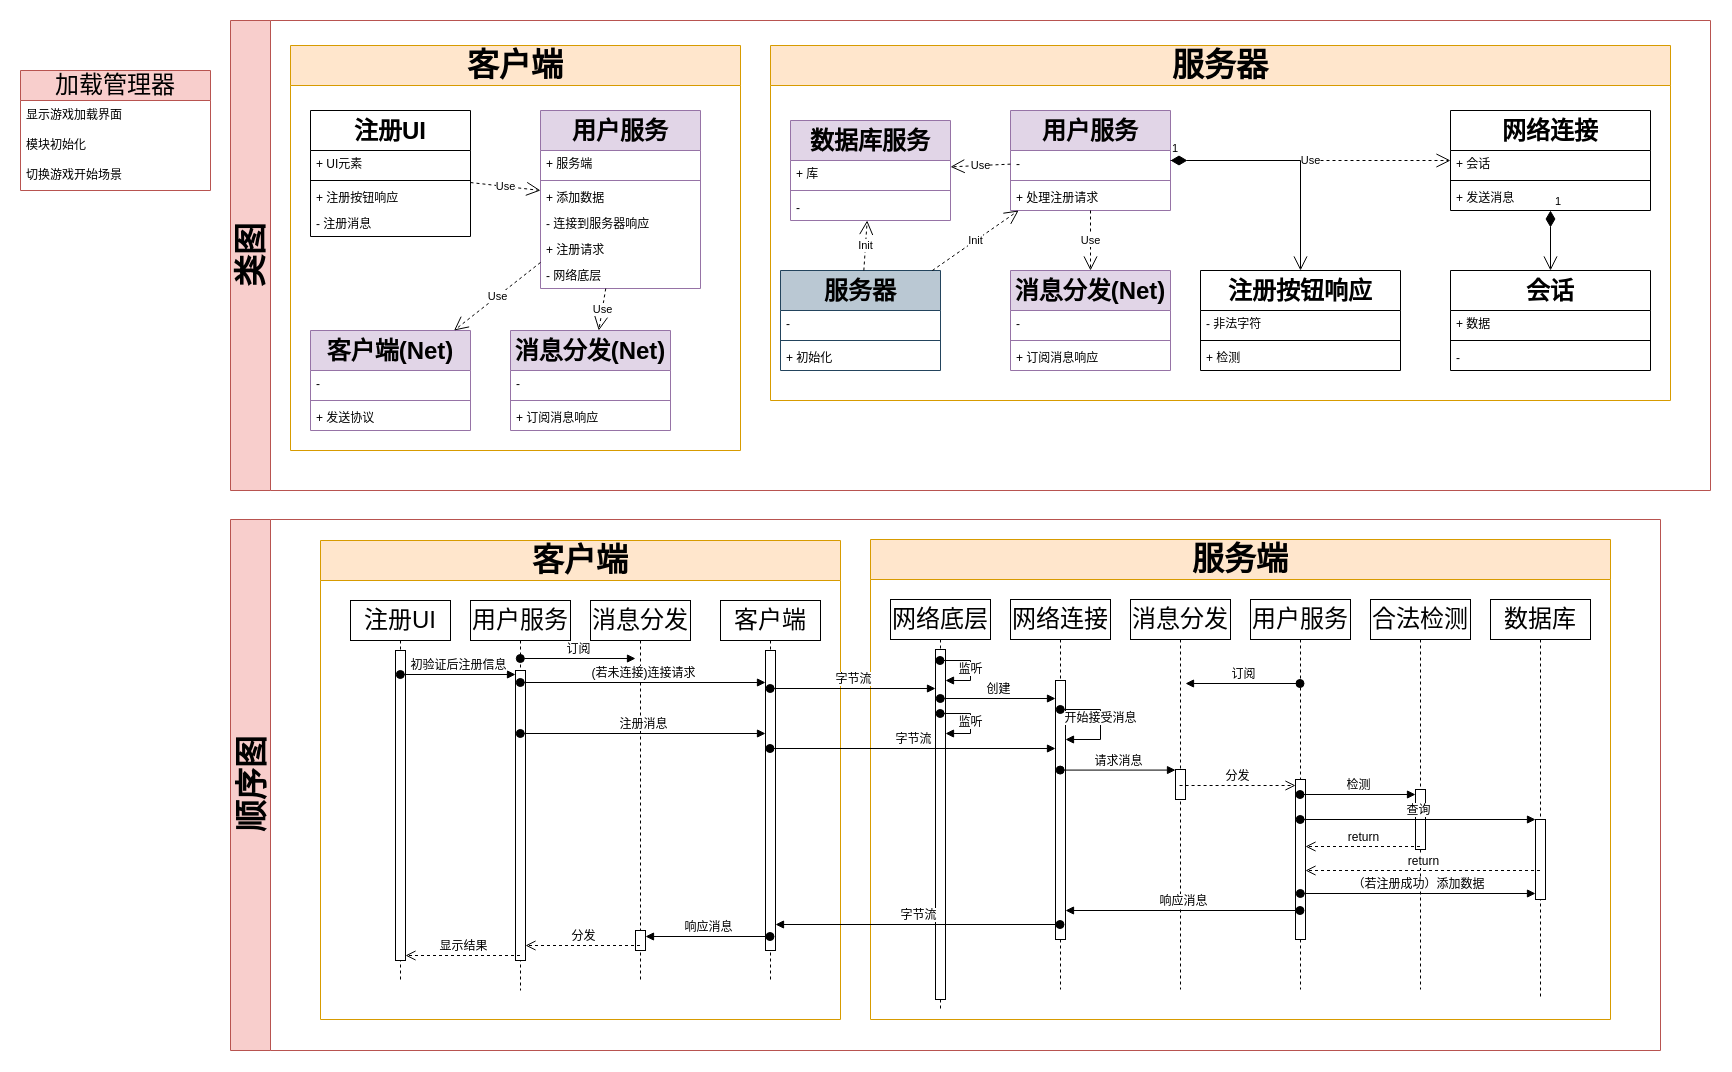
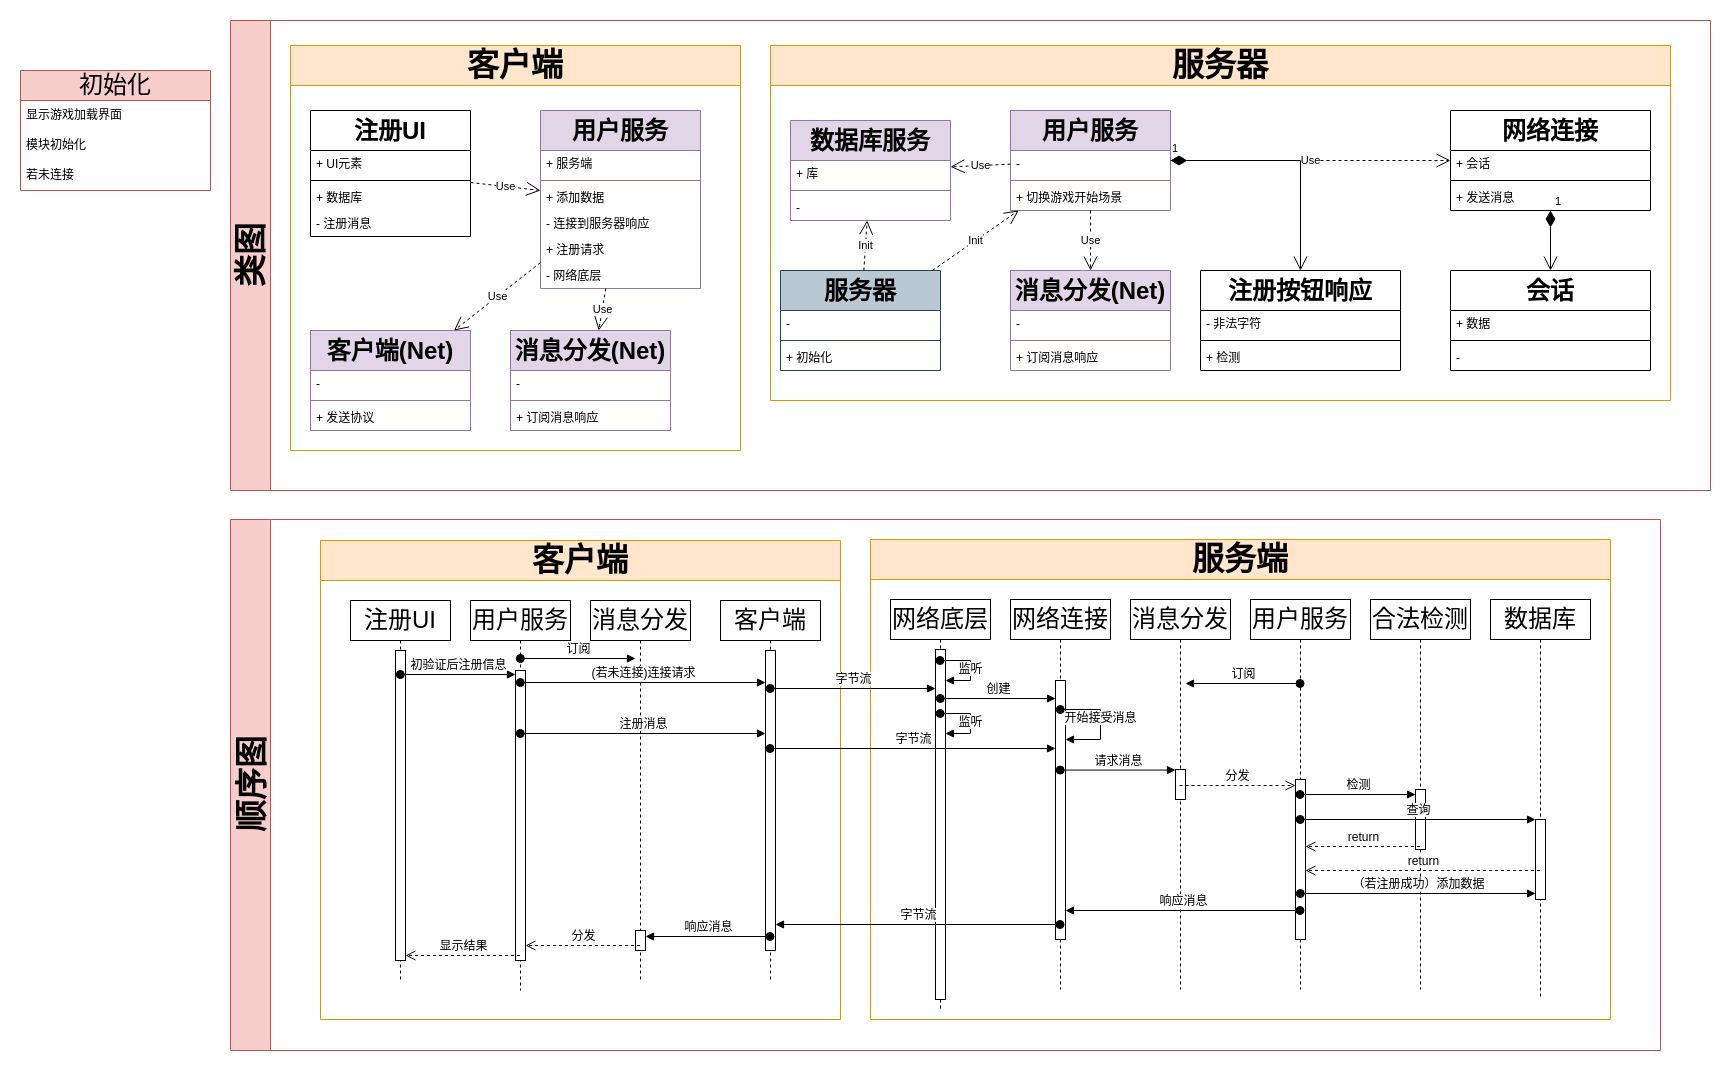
(116, 86) -> (116, 86)
(75, 176) -> (51, 176)
(358, 199) -> (340, 199)
(1058, 199) -> (1070, 199)
